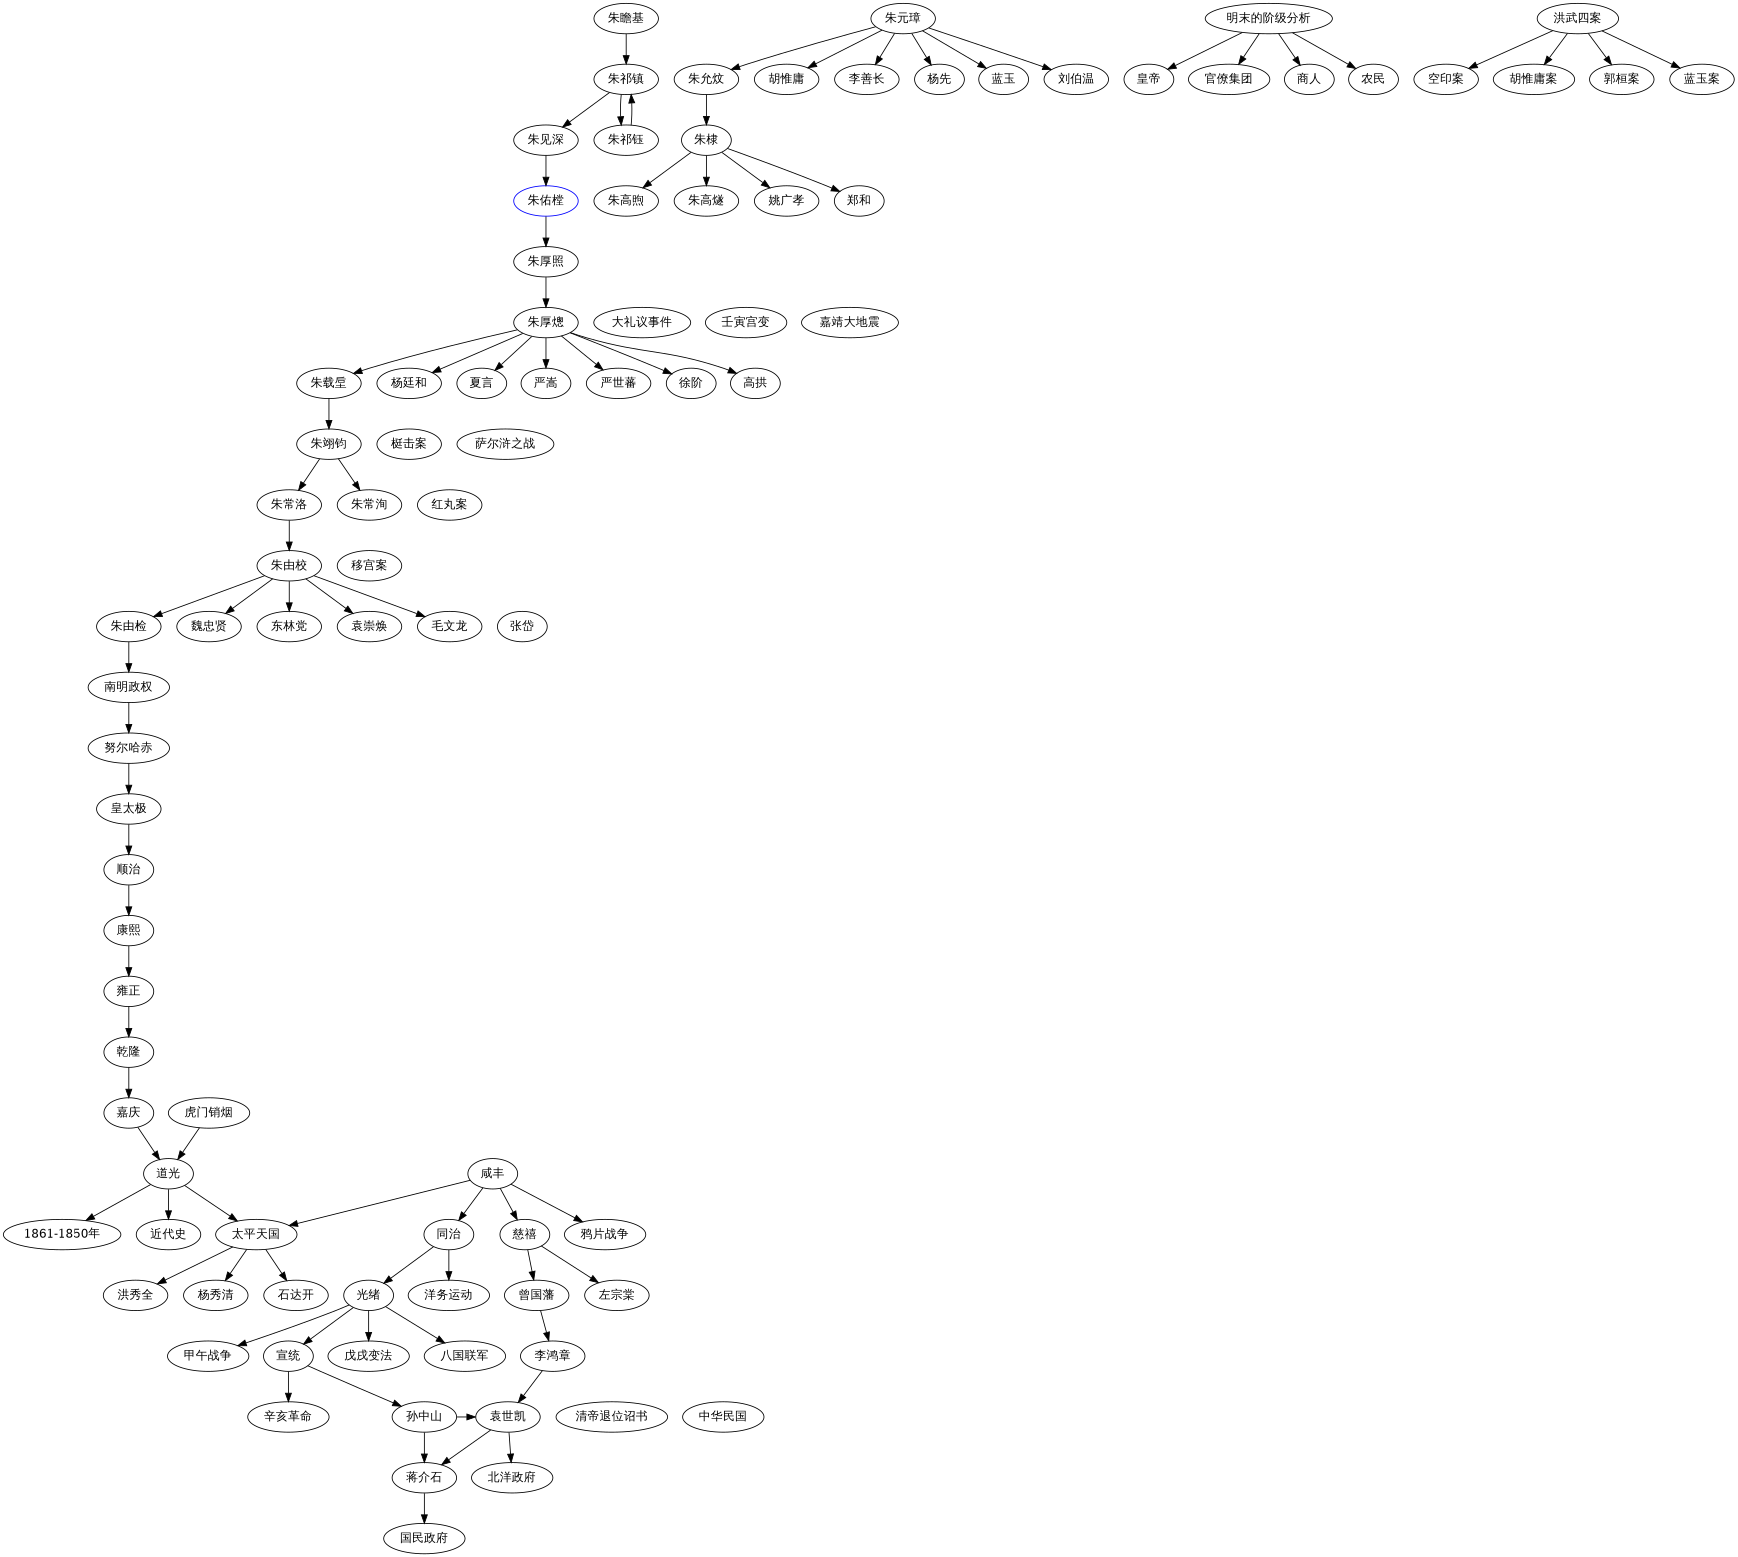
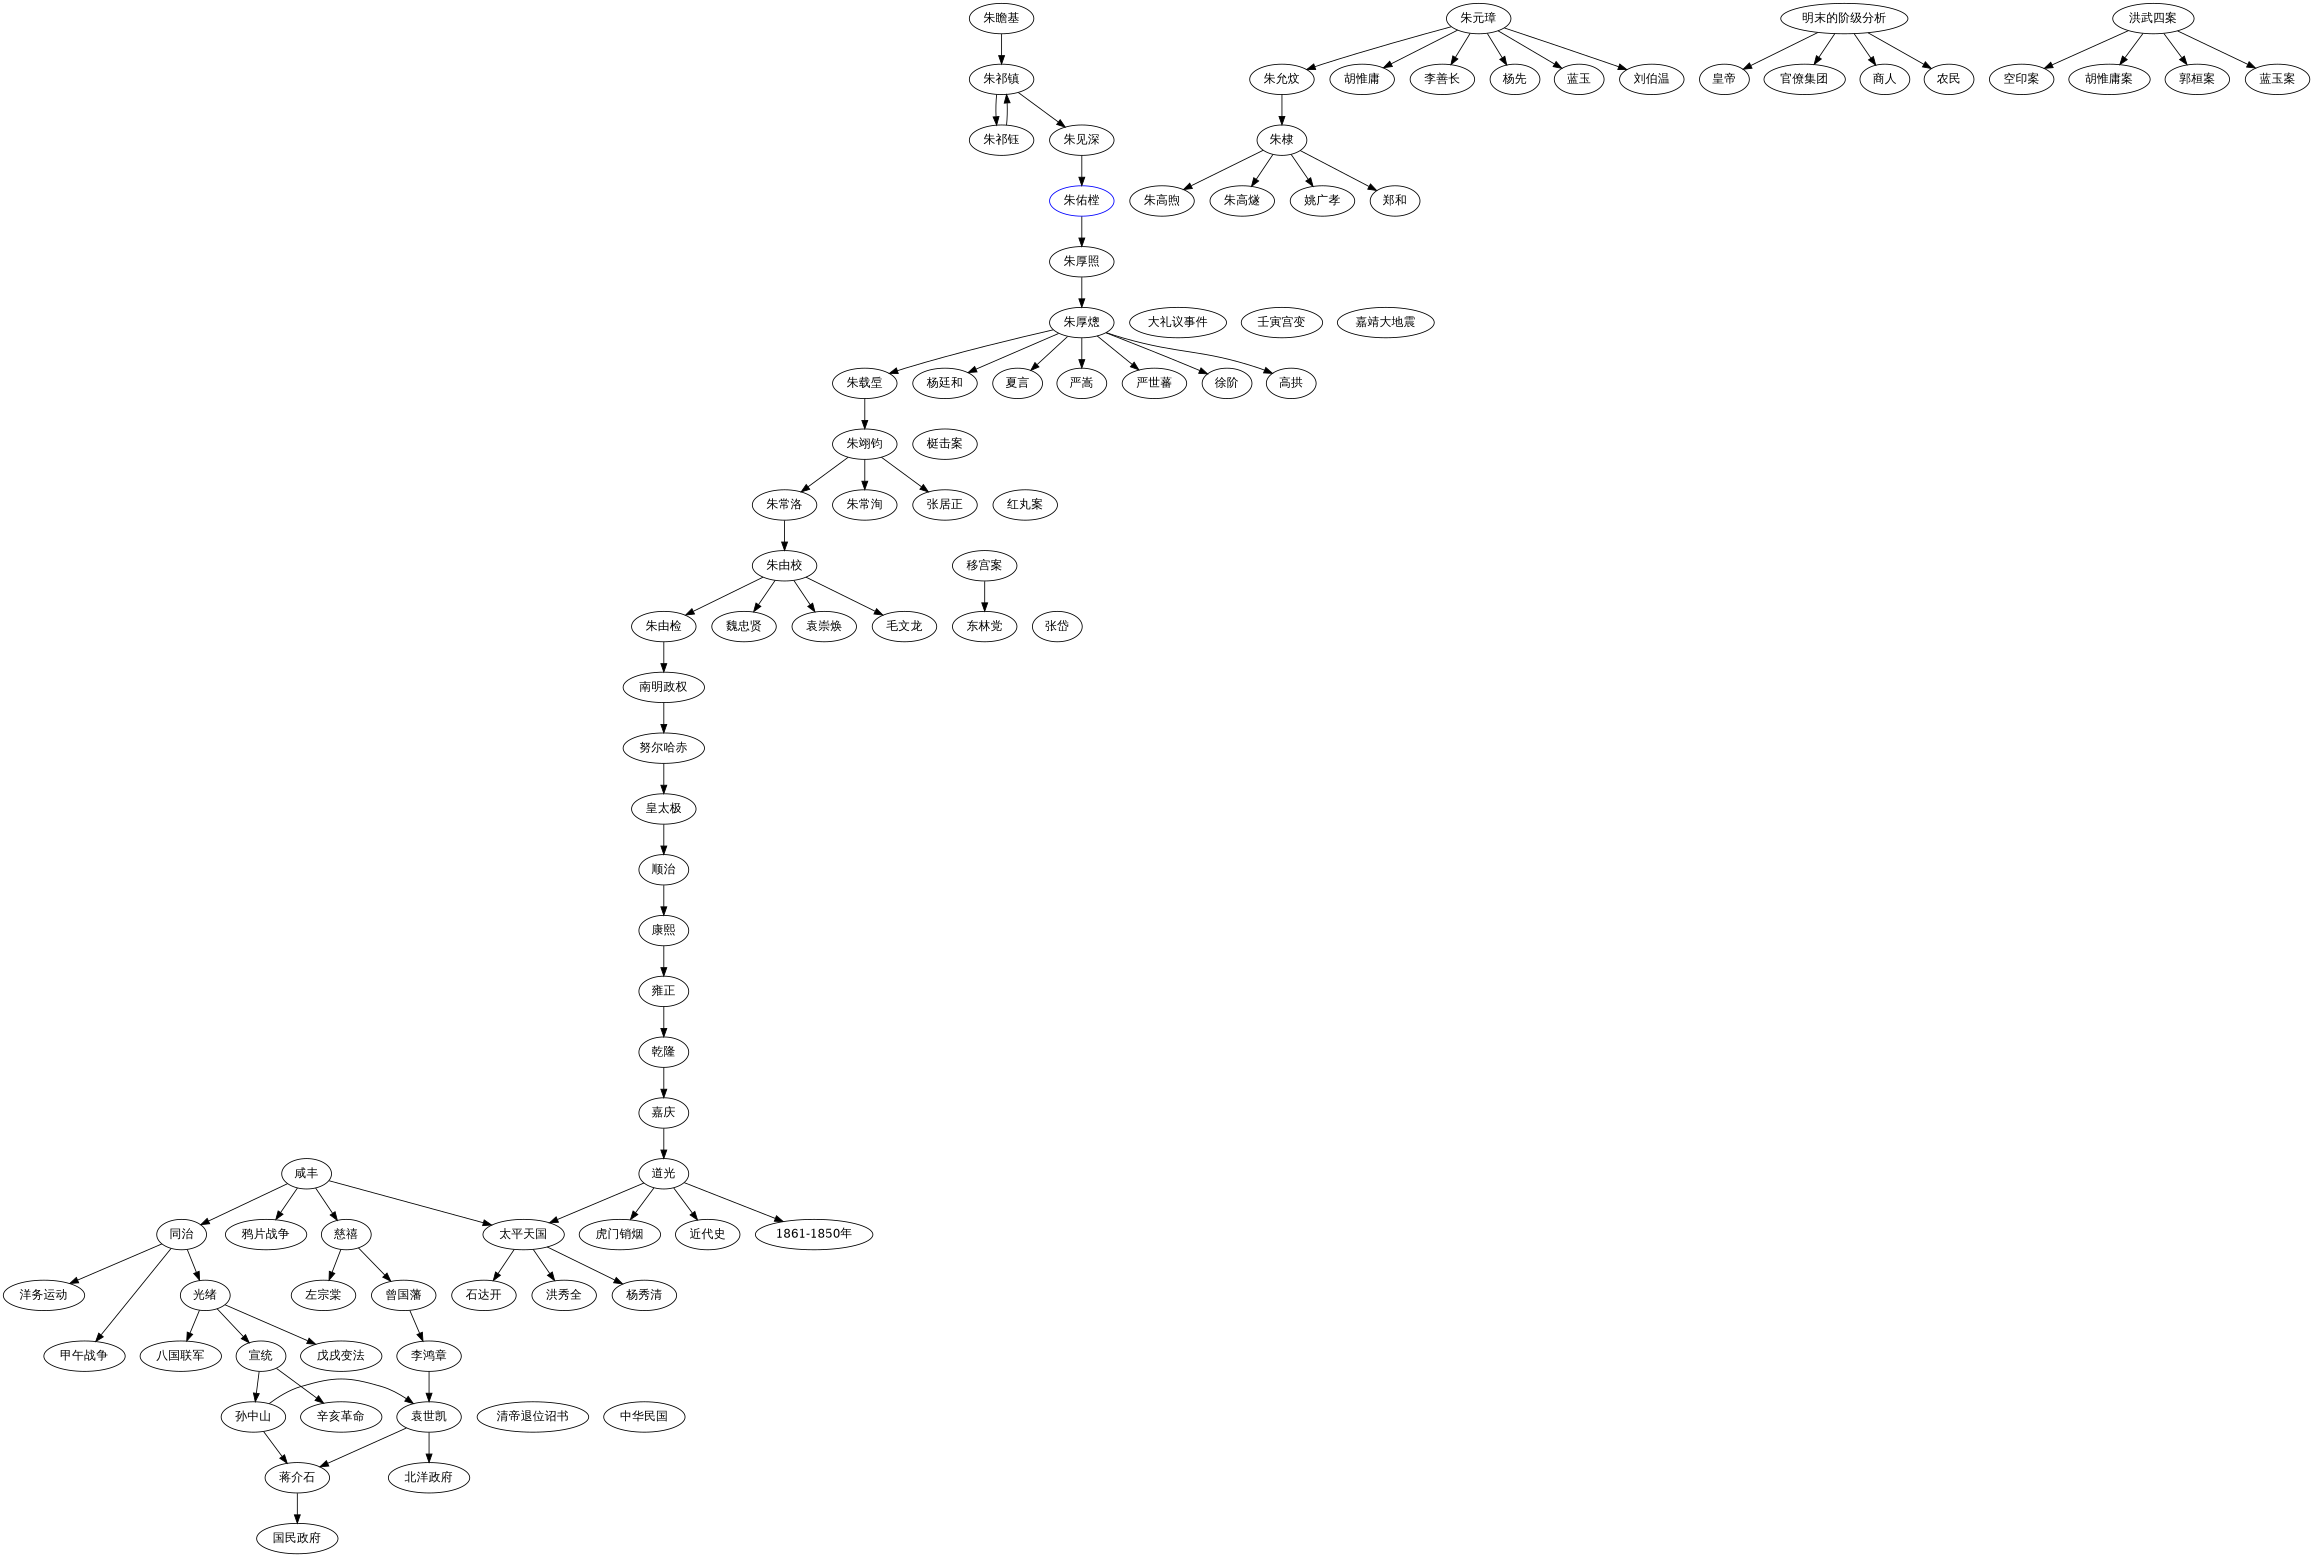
(505, 444) -> none
none -> (945, 505)
(289, 592) -> (985, 592)
(191, 1140) -> (645, 1200)
(298, 1325) -> (136, 1292)
